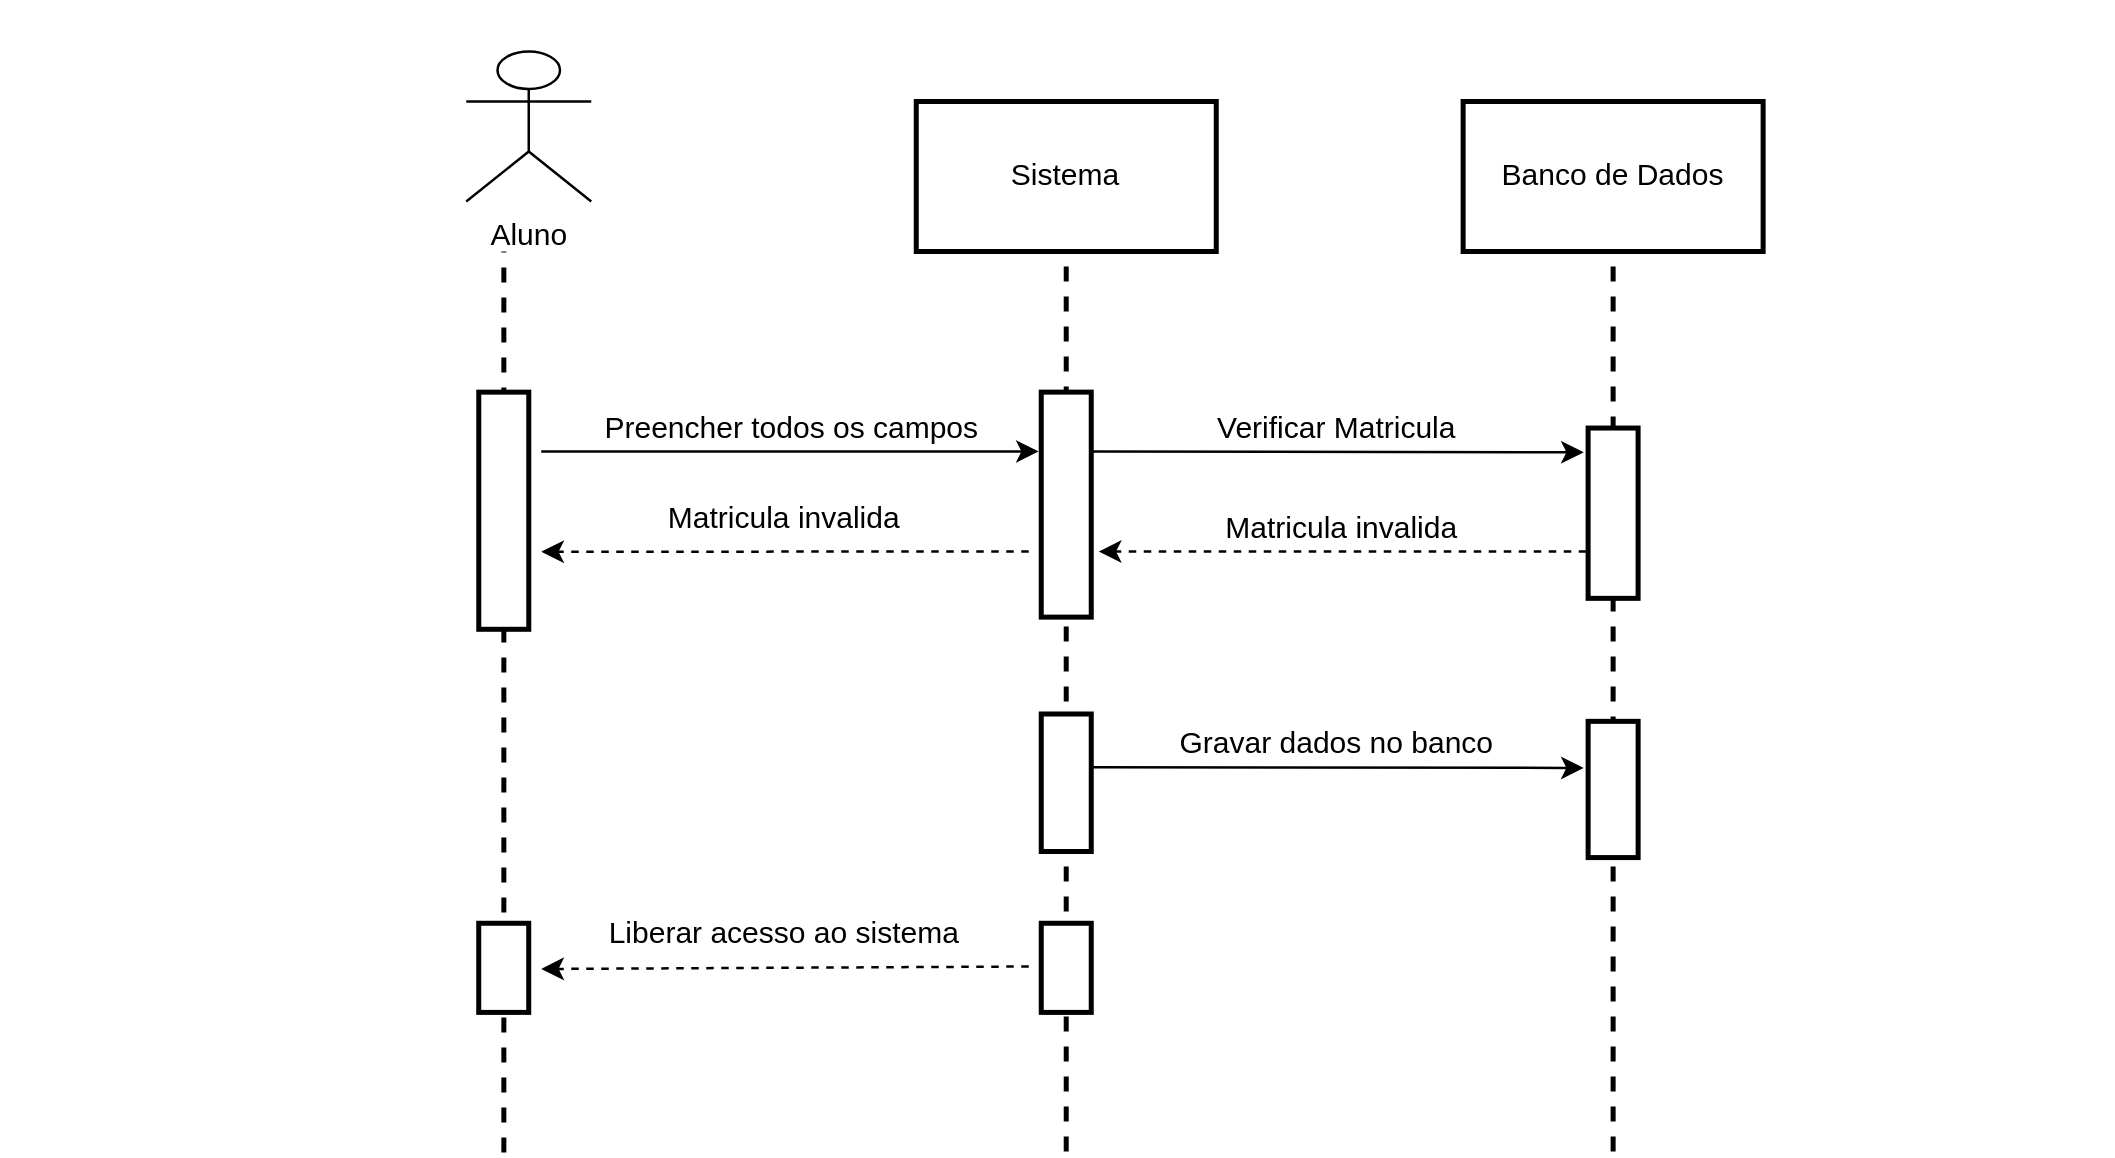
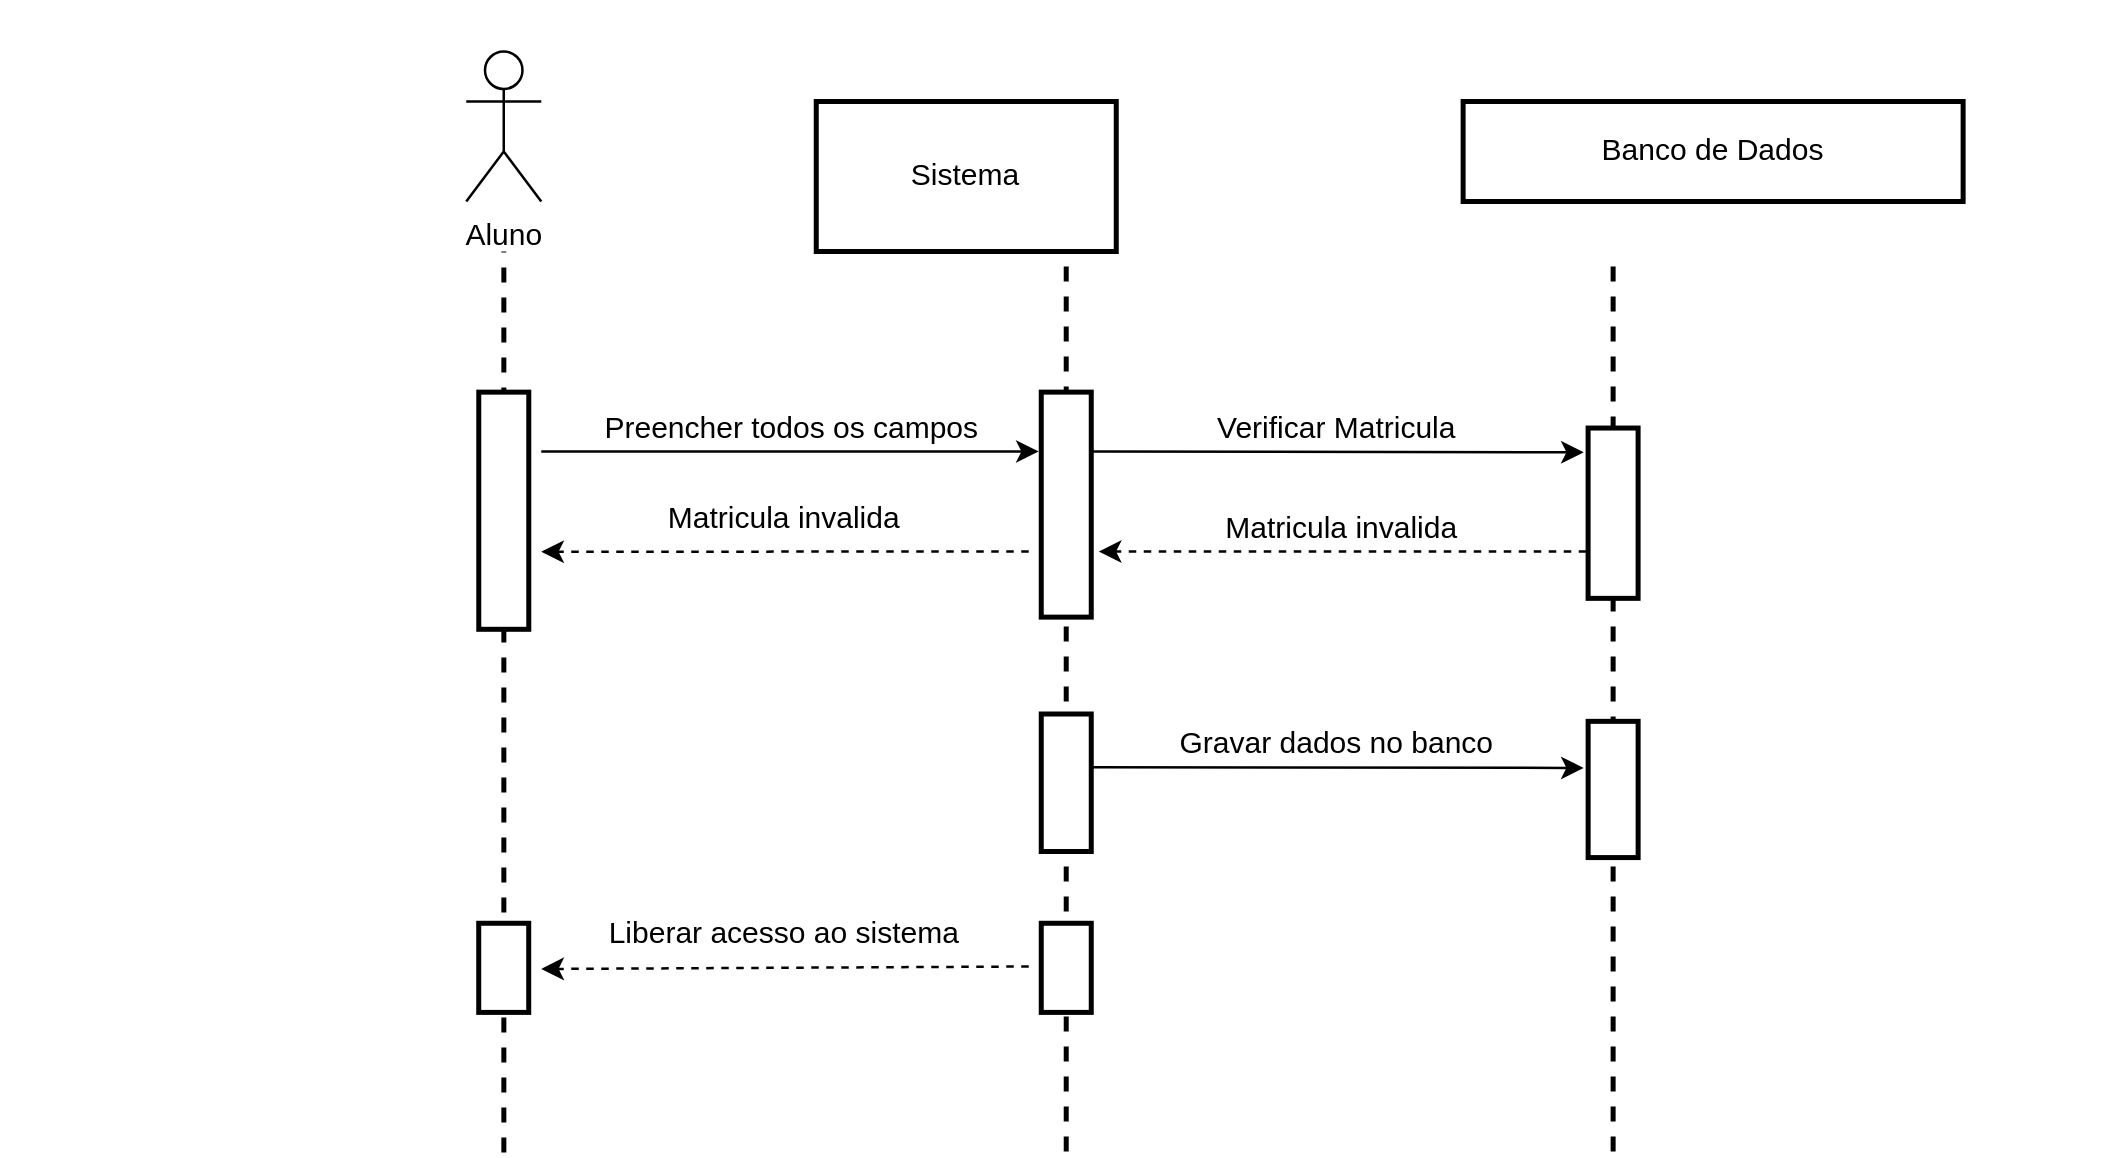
(529, 126) -> (504, 126)
(1066, 176) -> (966, 176)
(1613, 176) -> (1713, 151)
